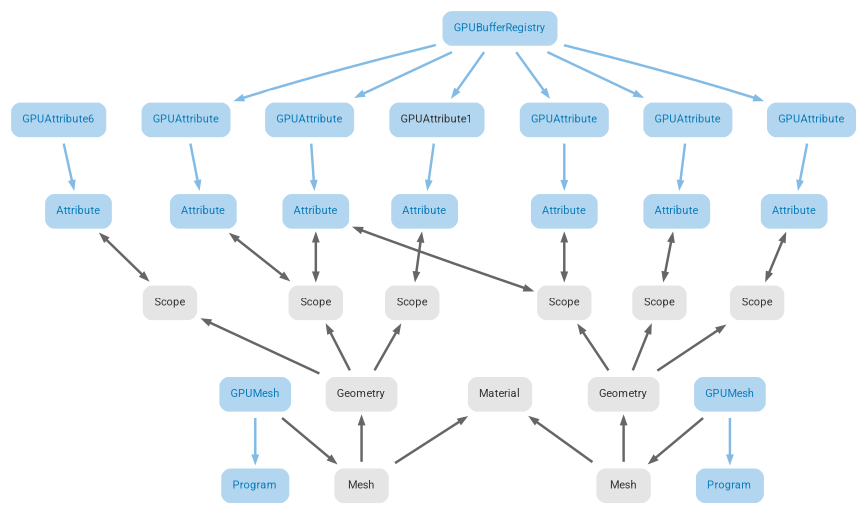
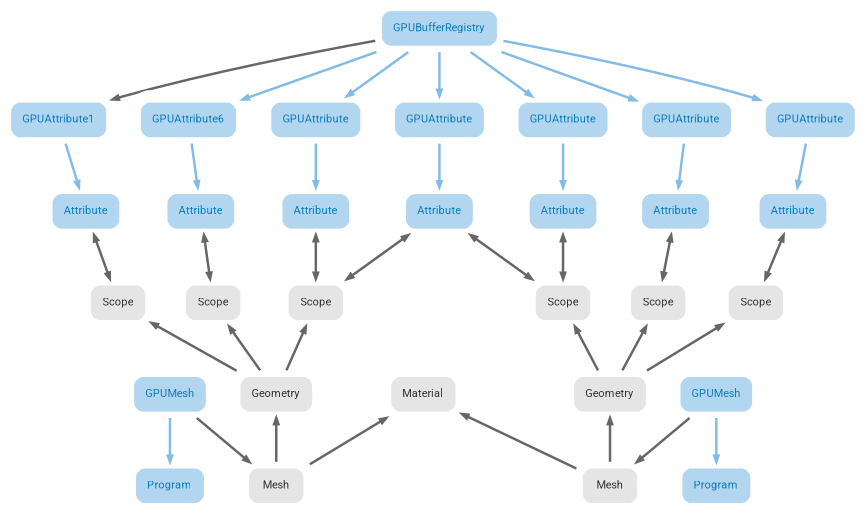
(470, 71) -> (246, 66)
none -> (313, 75)
(437, 120) -> (59, 120)
